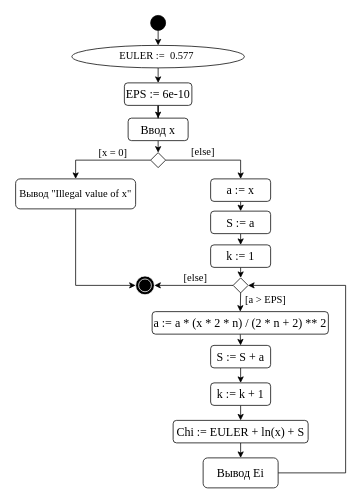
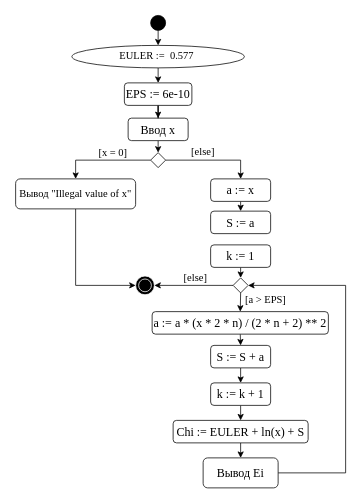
(240, 237) -> none
